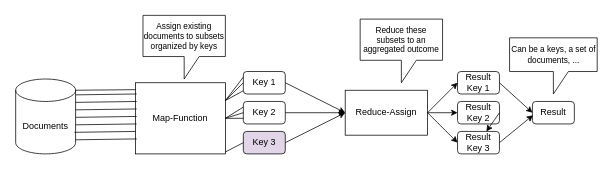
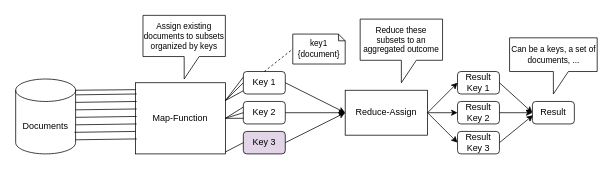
none -> (319, 49)
none -> (279, 60)
(495, 120) -> (514, 113)
